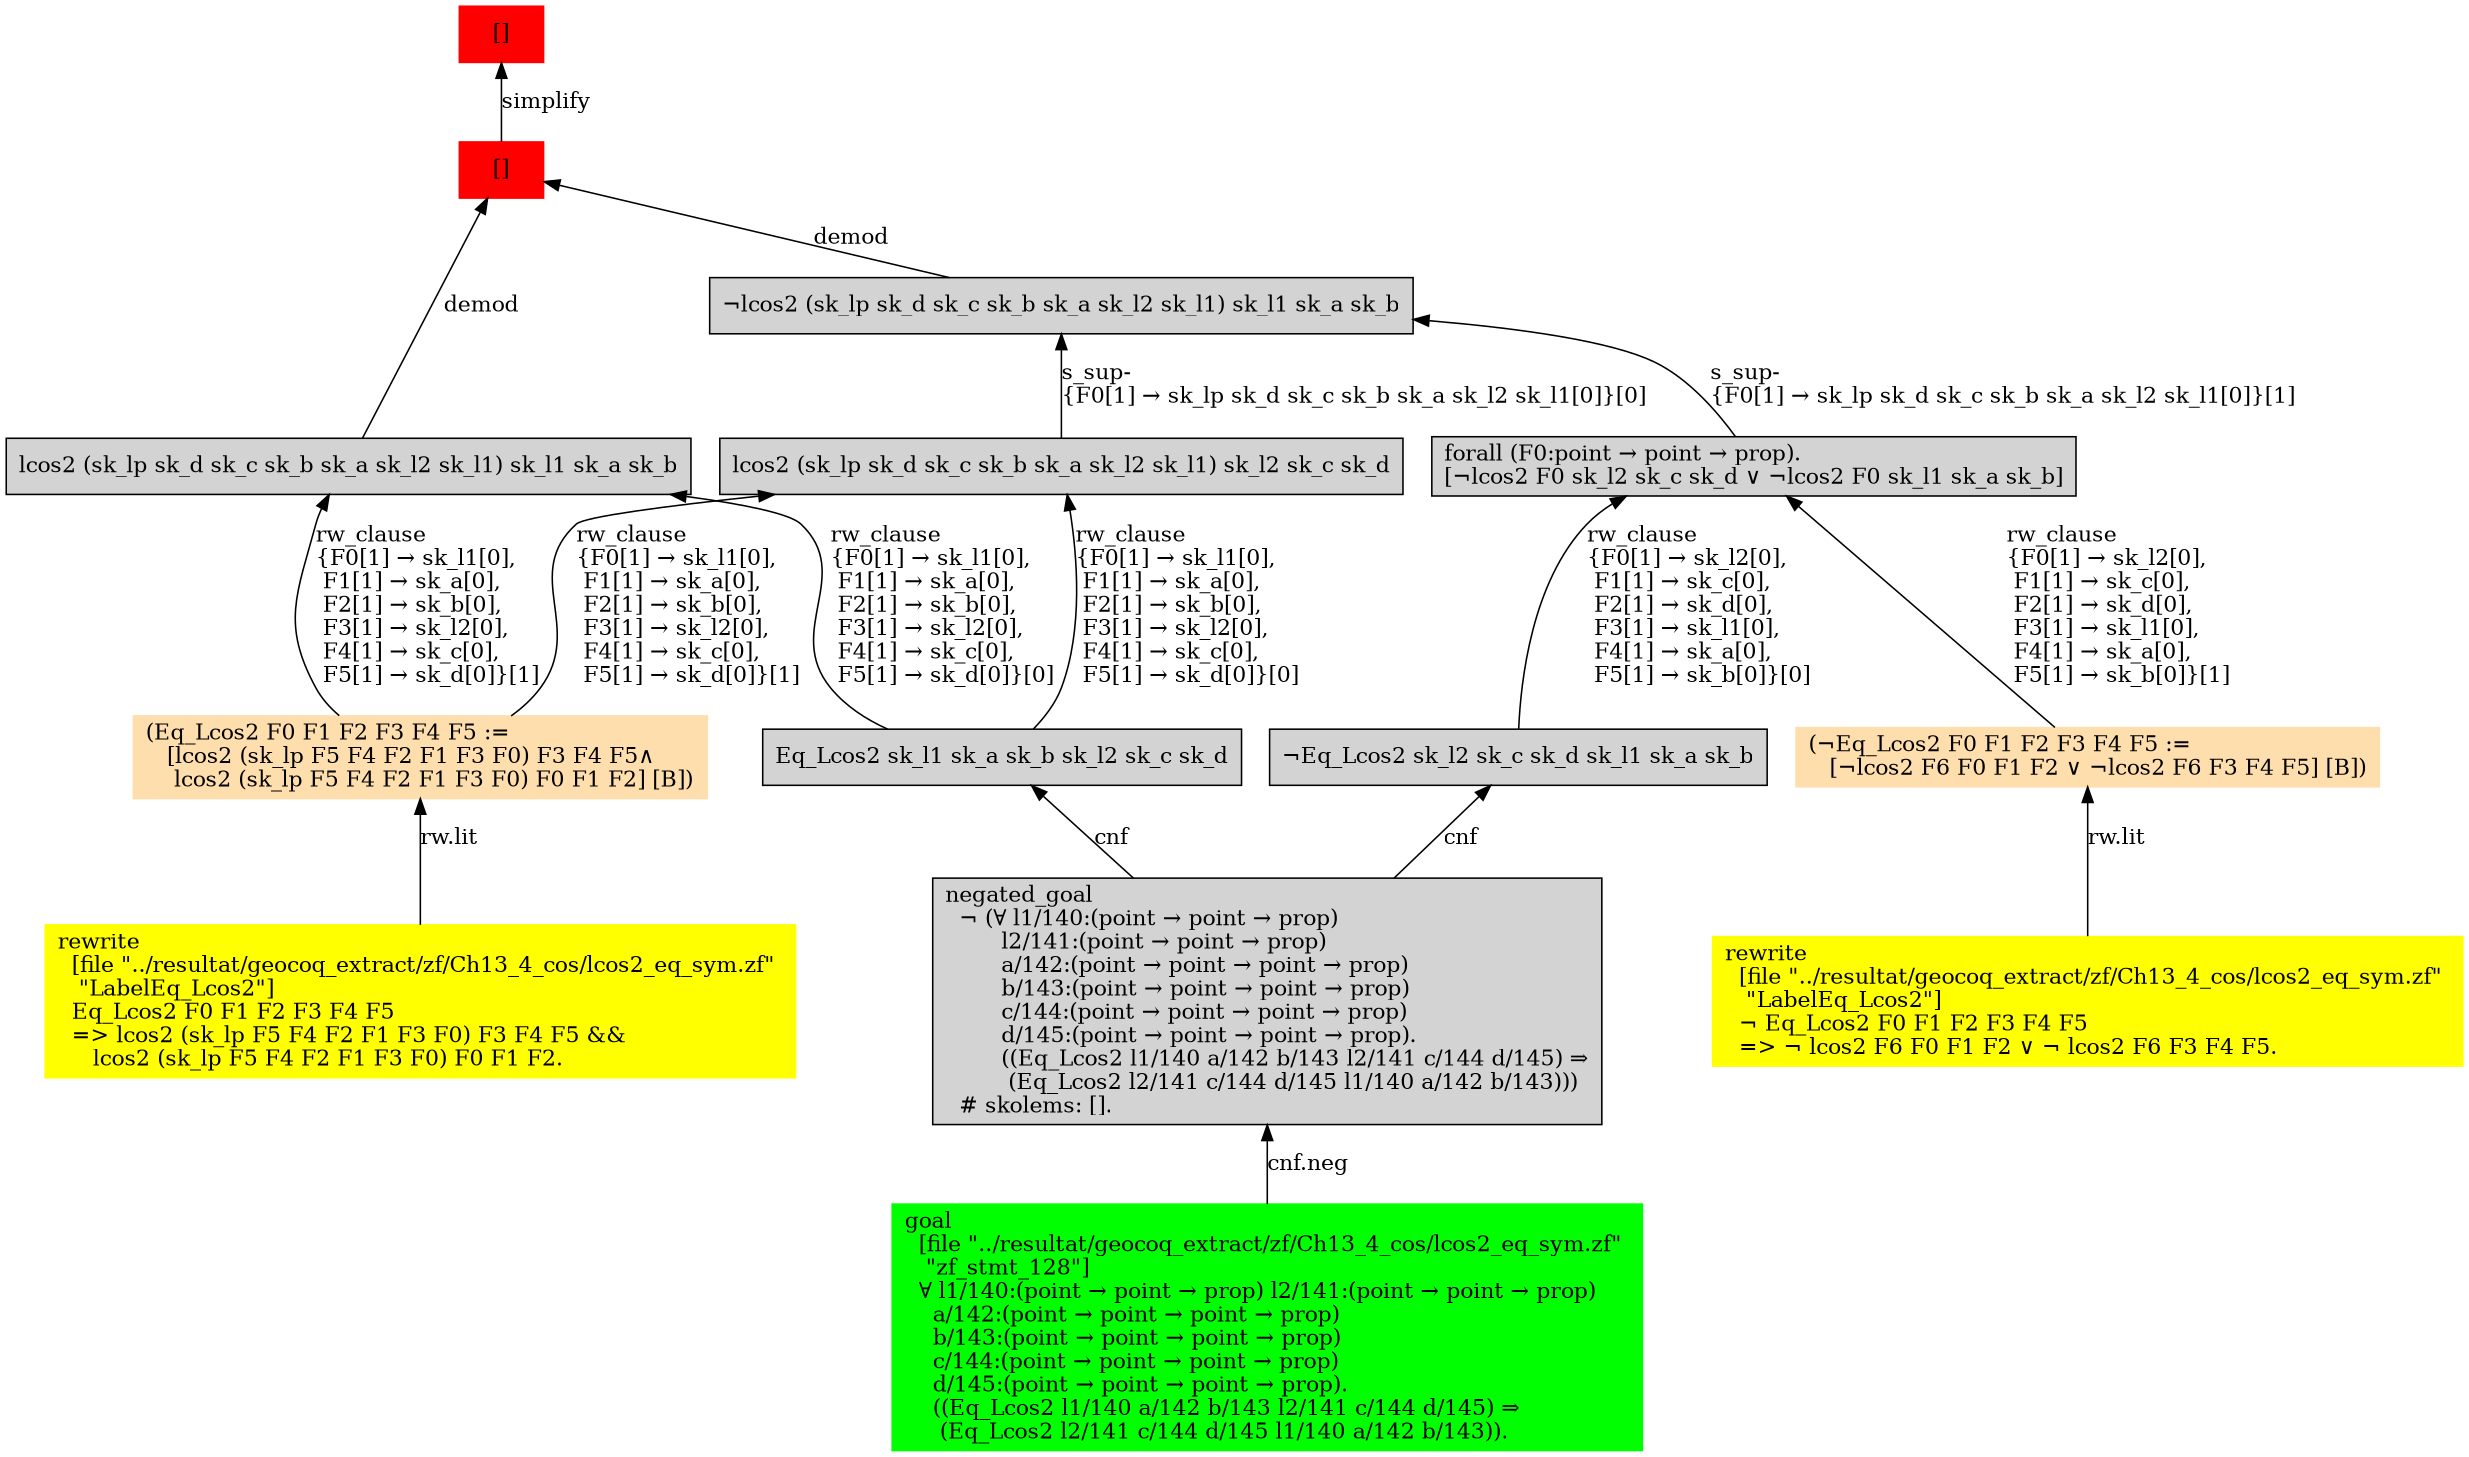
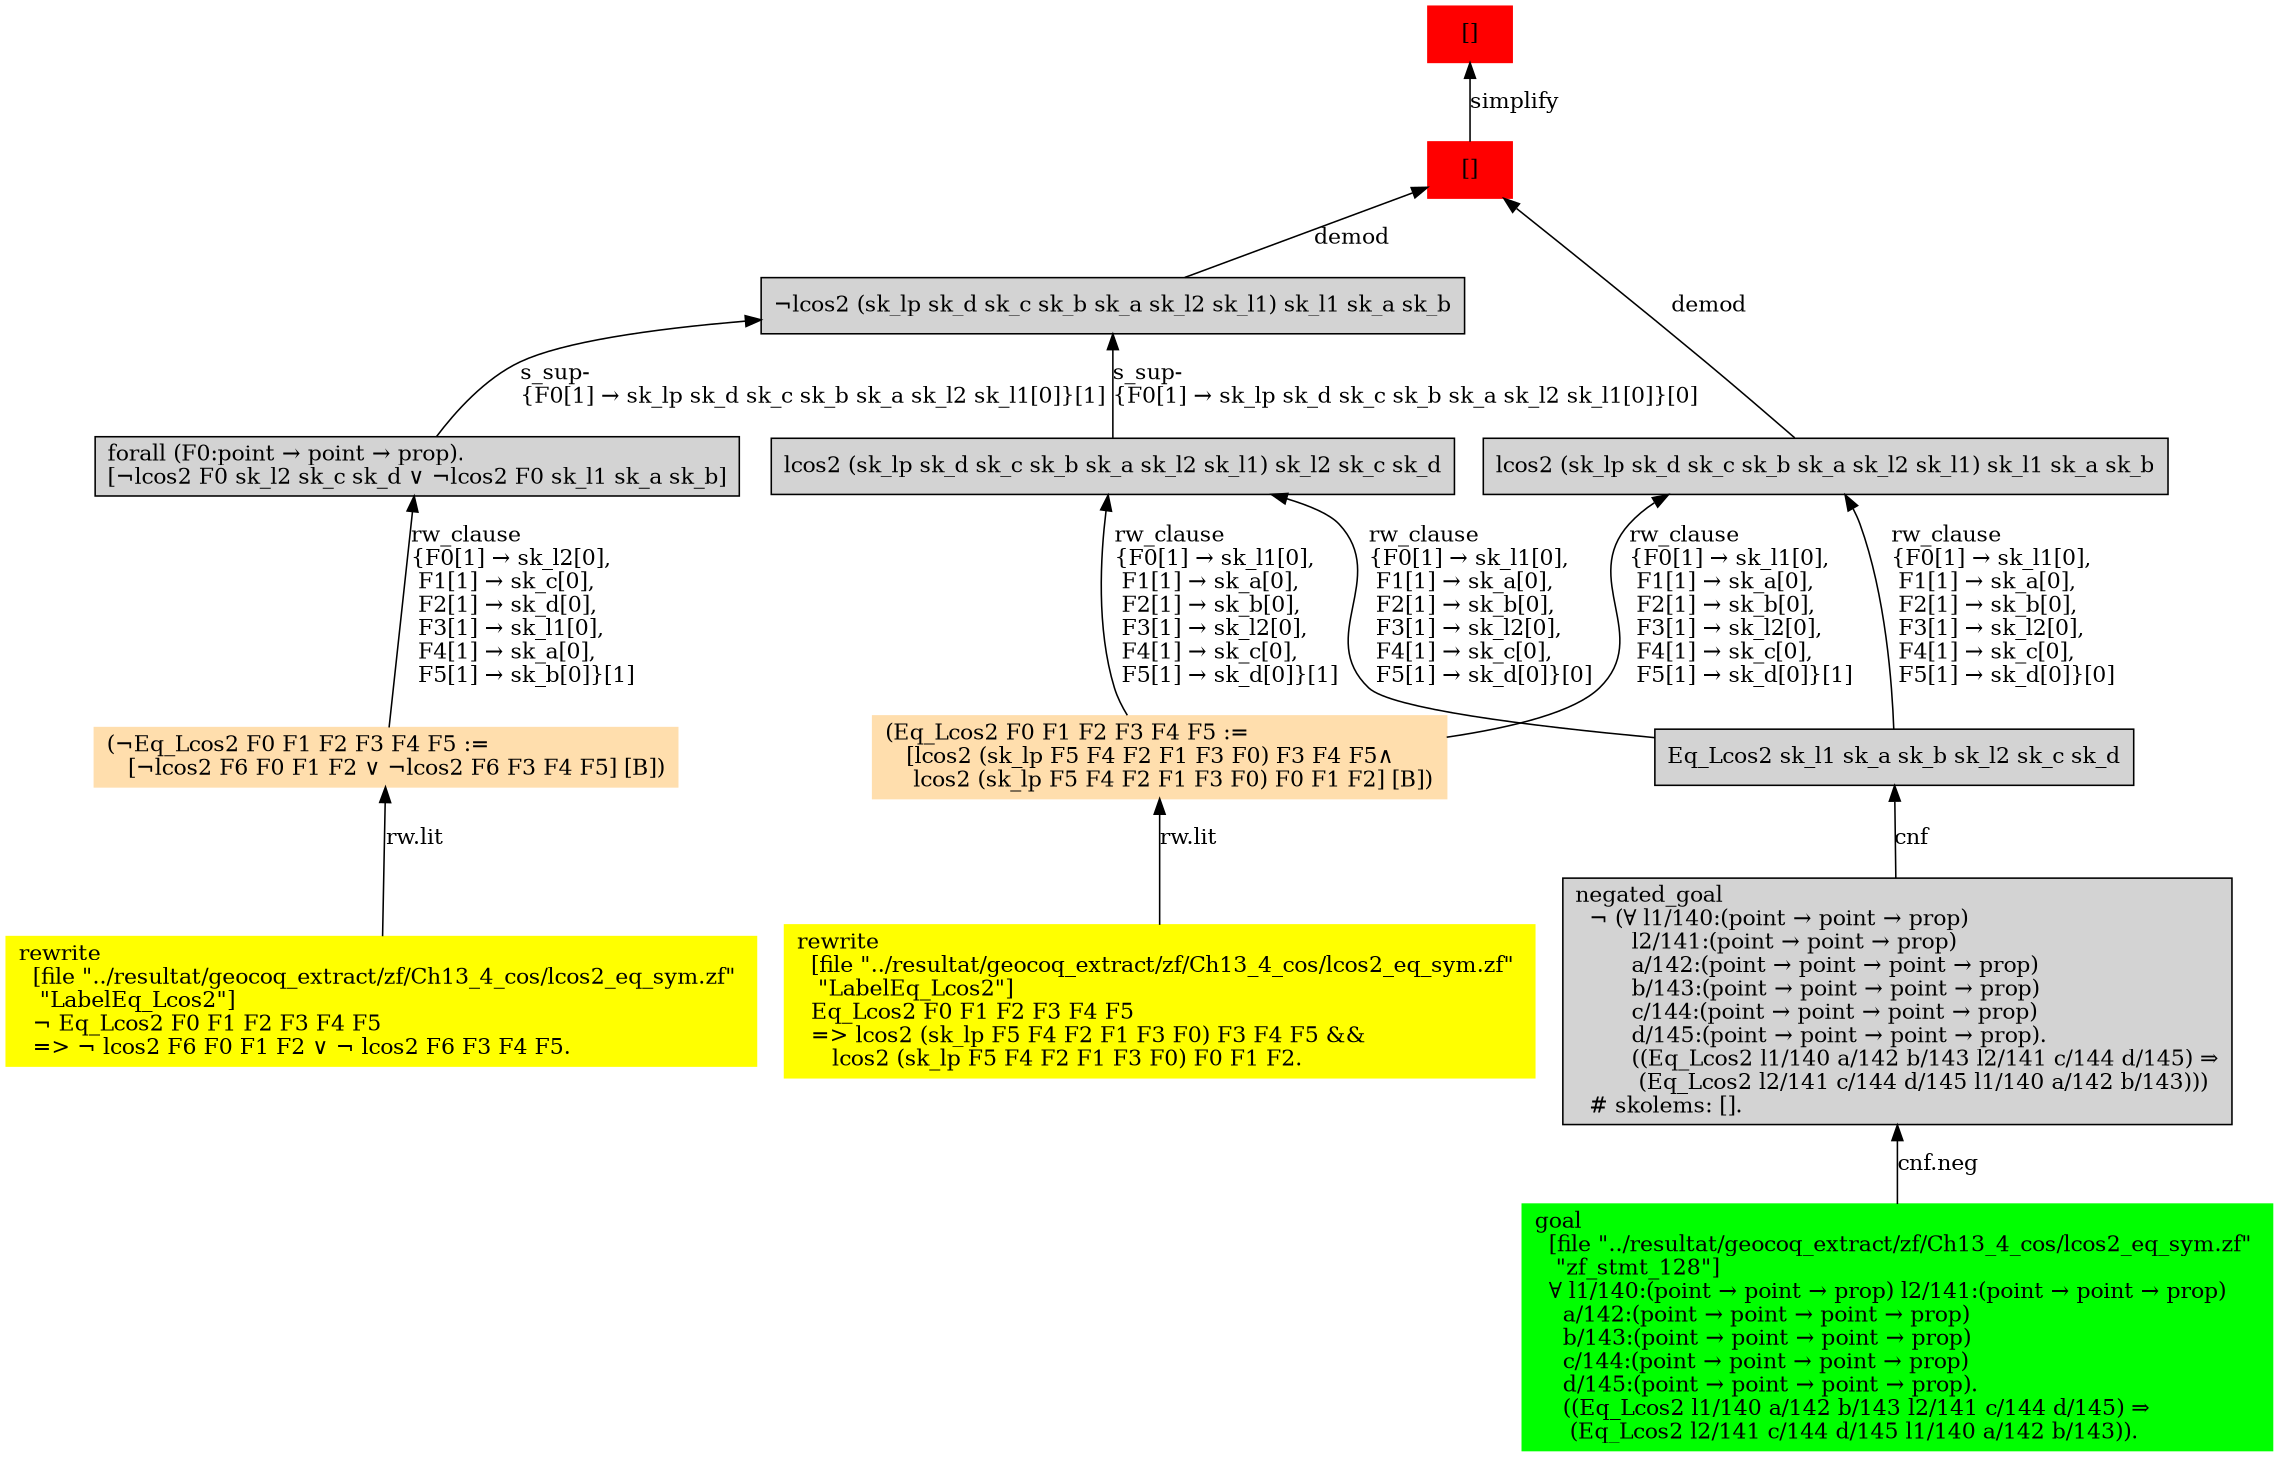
(1518, 757) -> none
